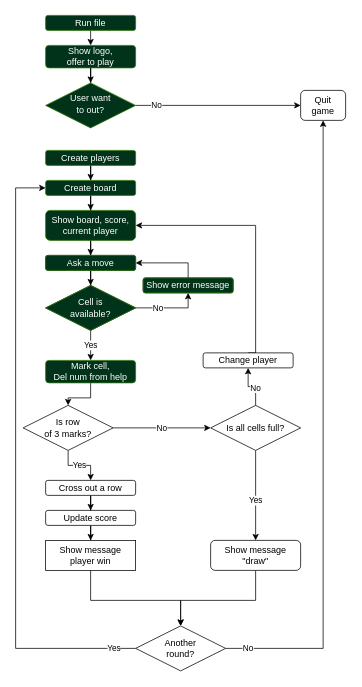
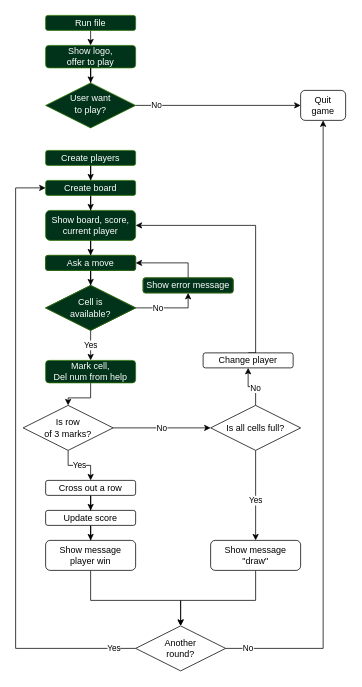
(90, 104) -> (90, 104)
(90, 555) -> (90, 555)
